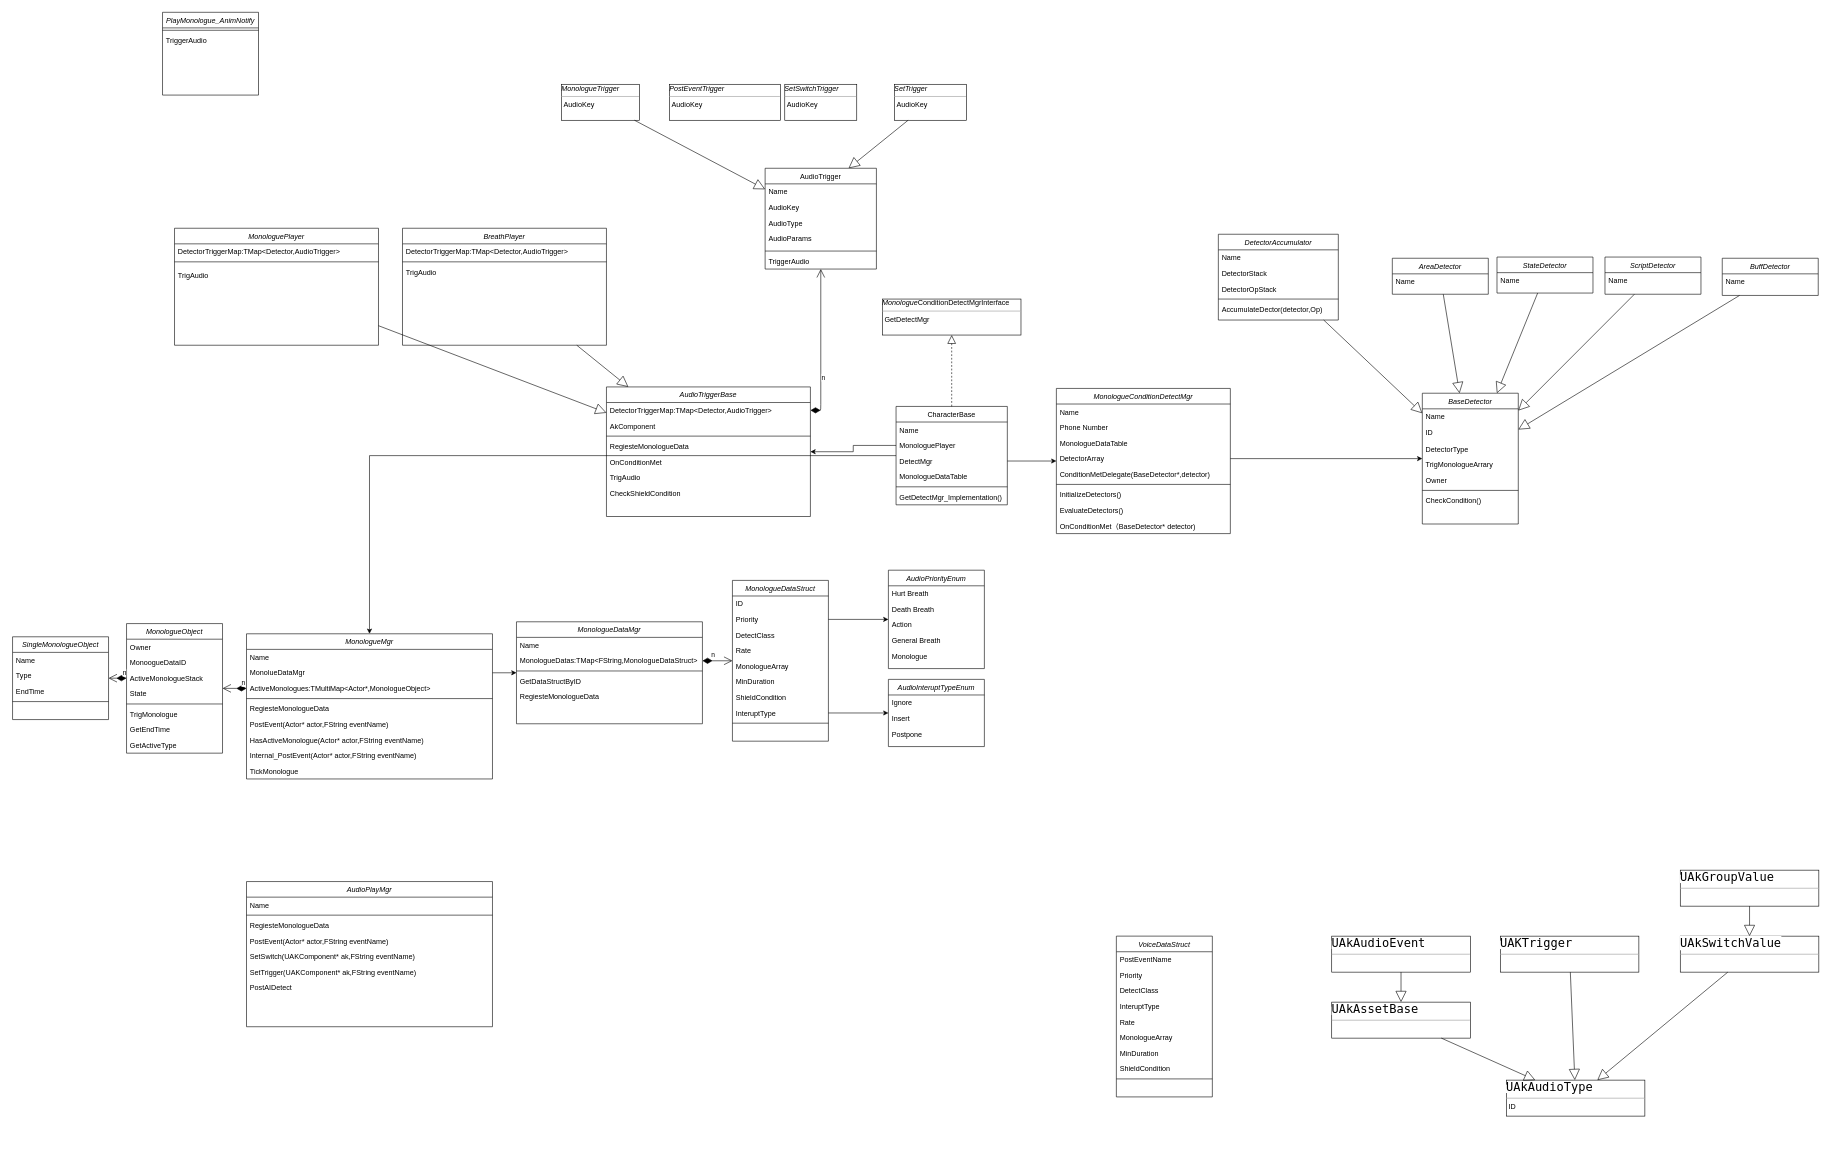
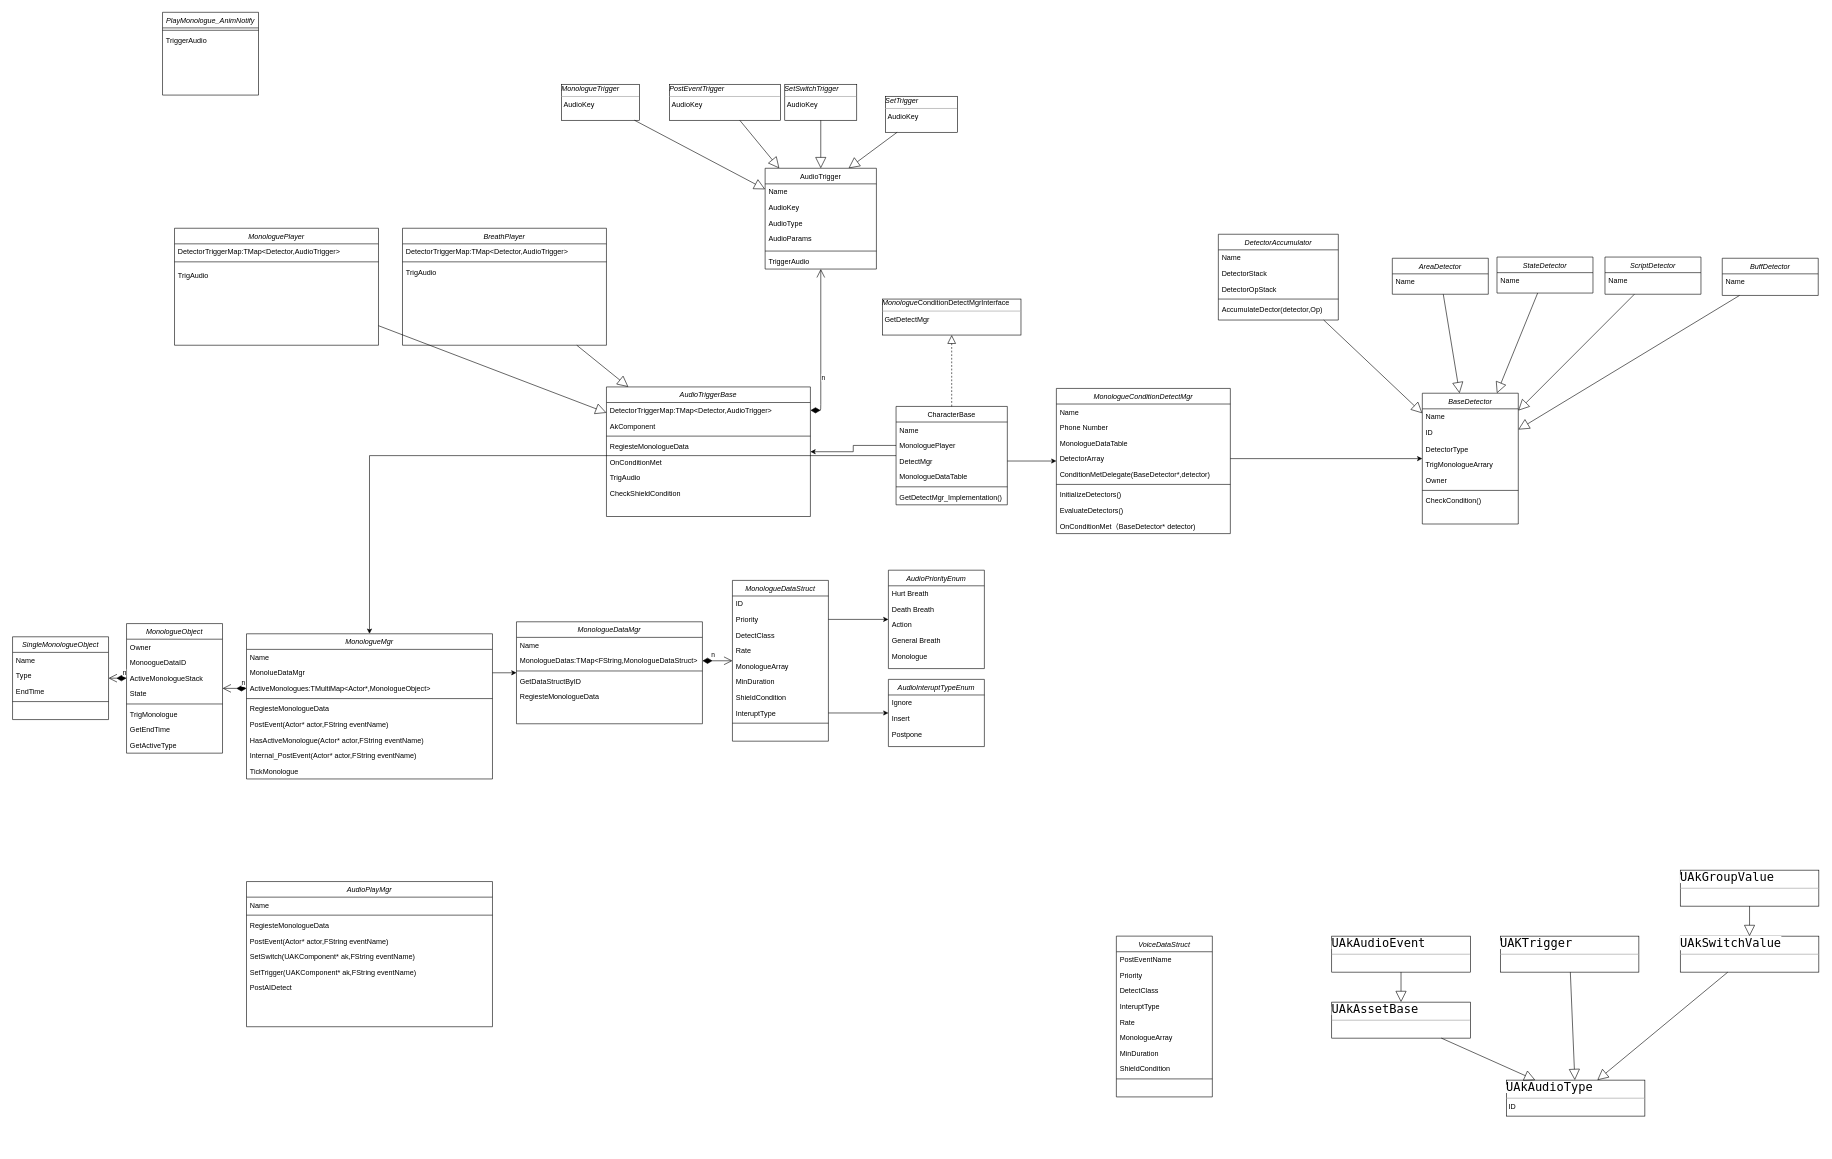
(930, 102) -> (921, 114)
none -> (821, 138)
none -> (756, 140)
